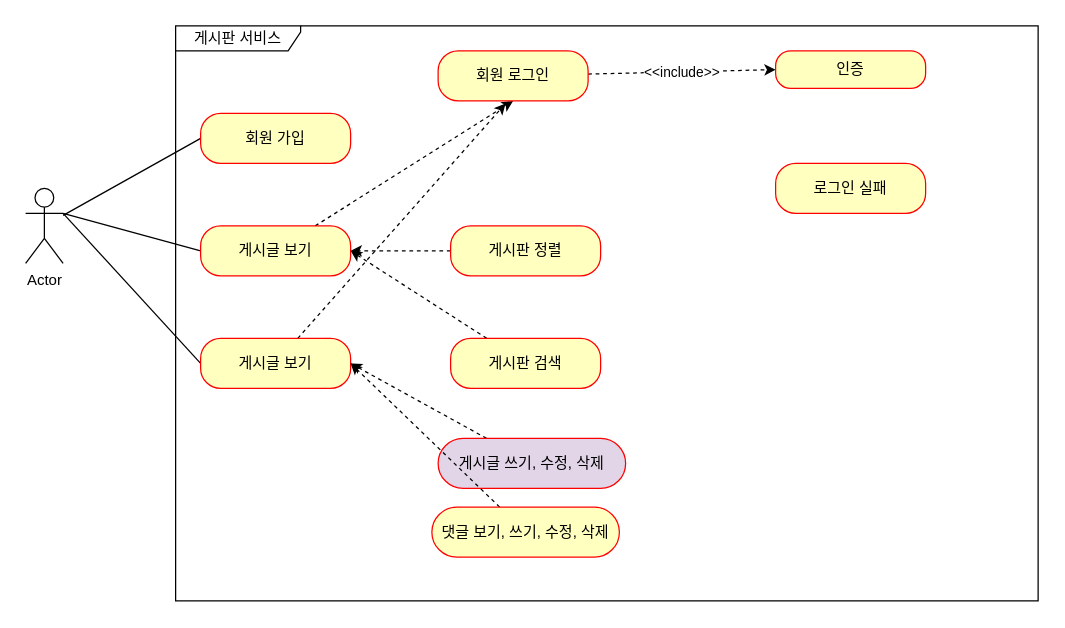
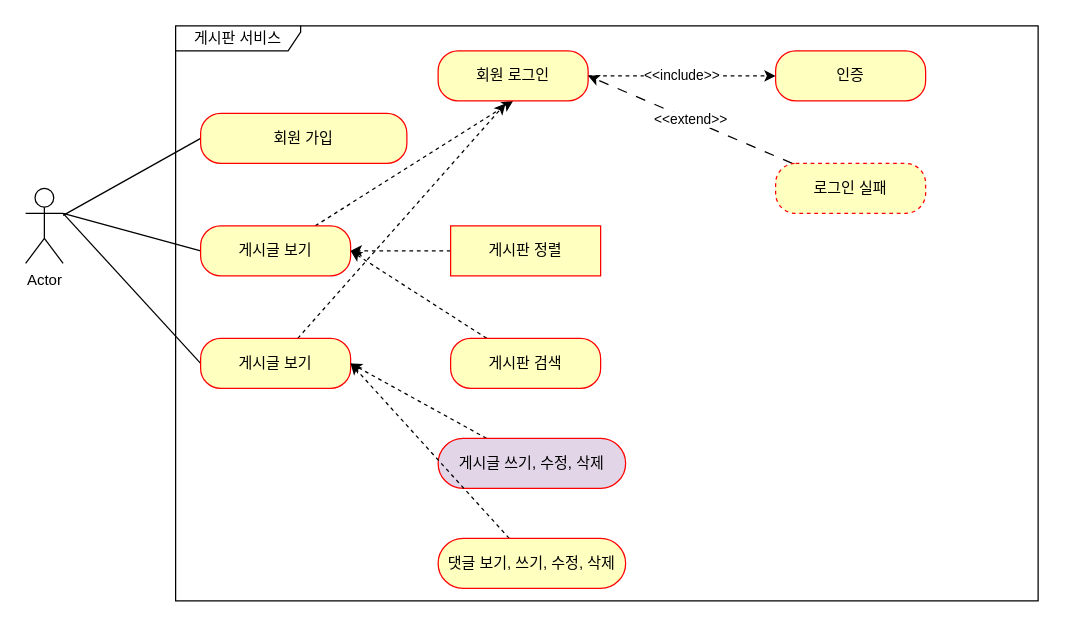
(851, 69) -> (851, 76)
(276, 138) -> (304, 138)
none -> (735, 139)
(851, 188) -> (851, 188)
(526, 251) -> (526, 251)
(526, 532) -> (532, 563)
